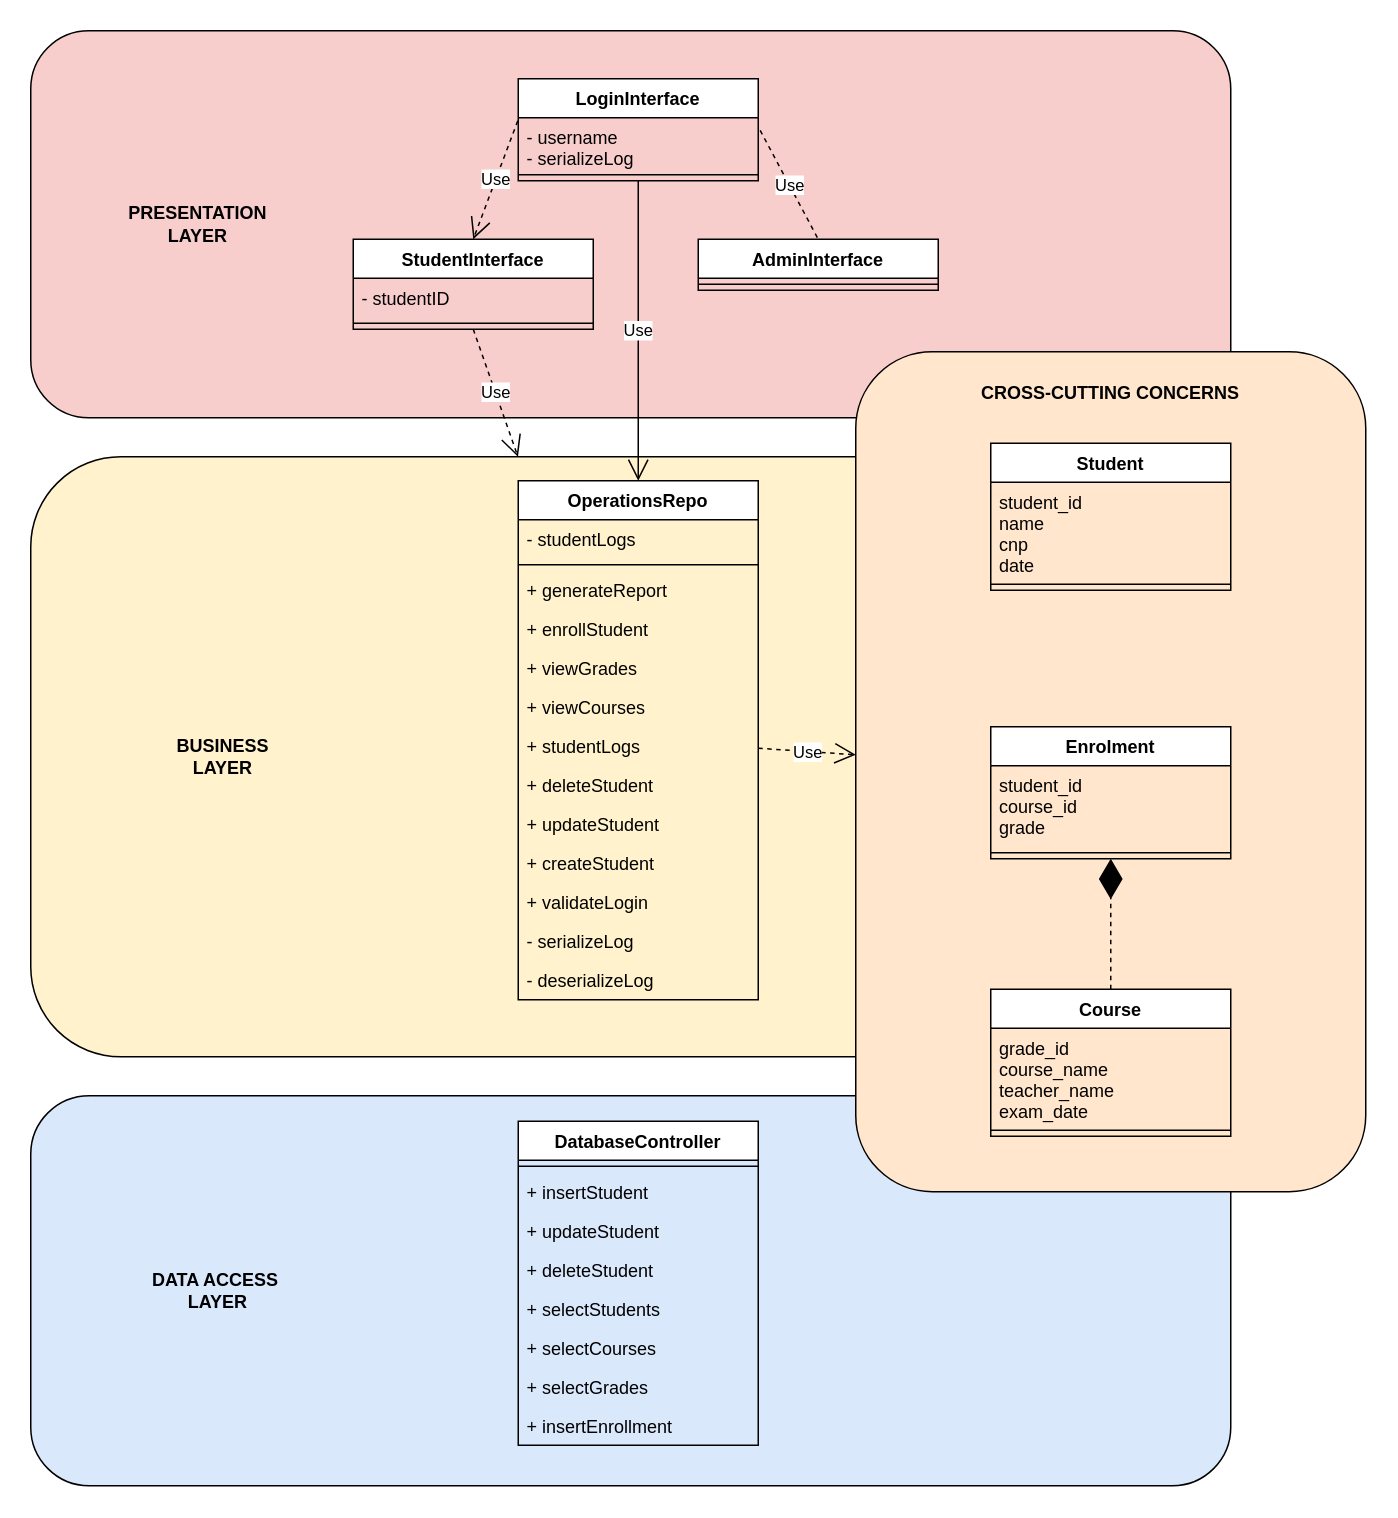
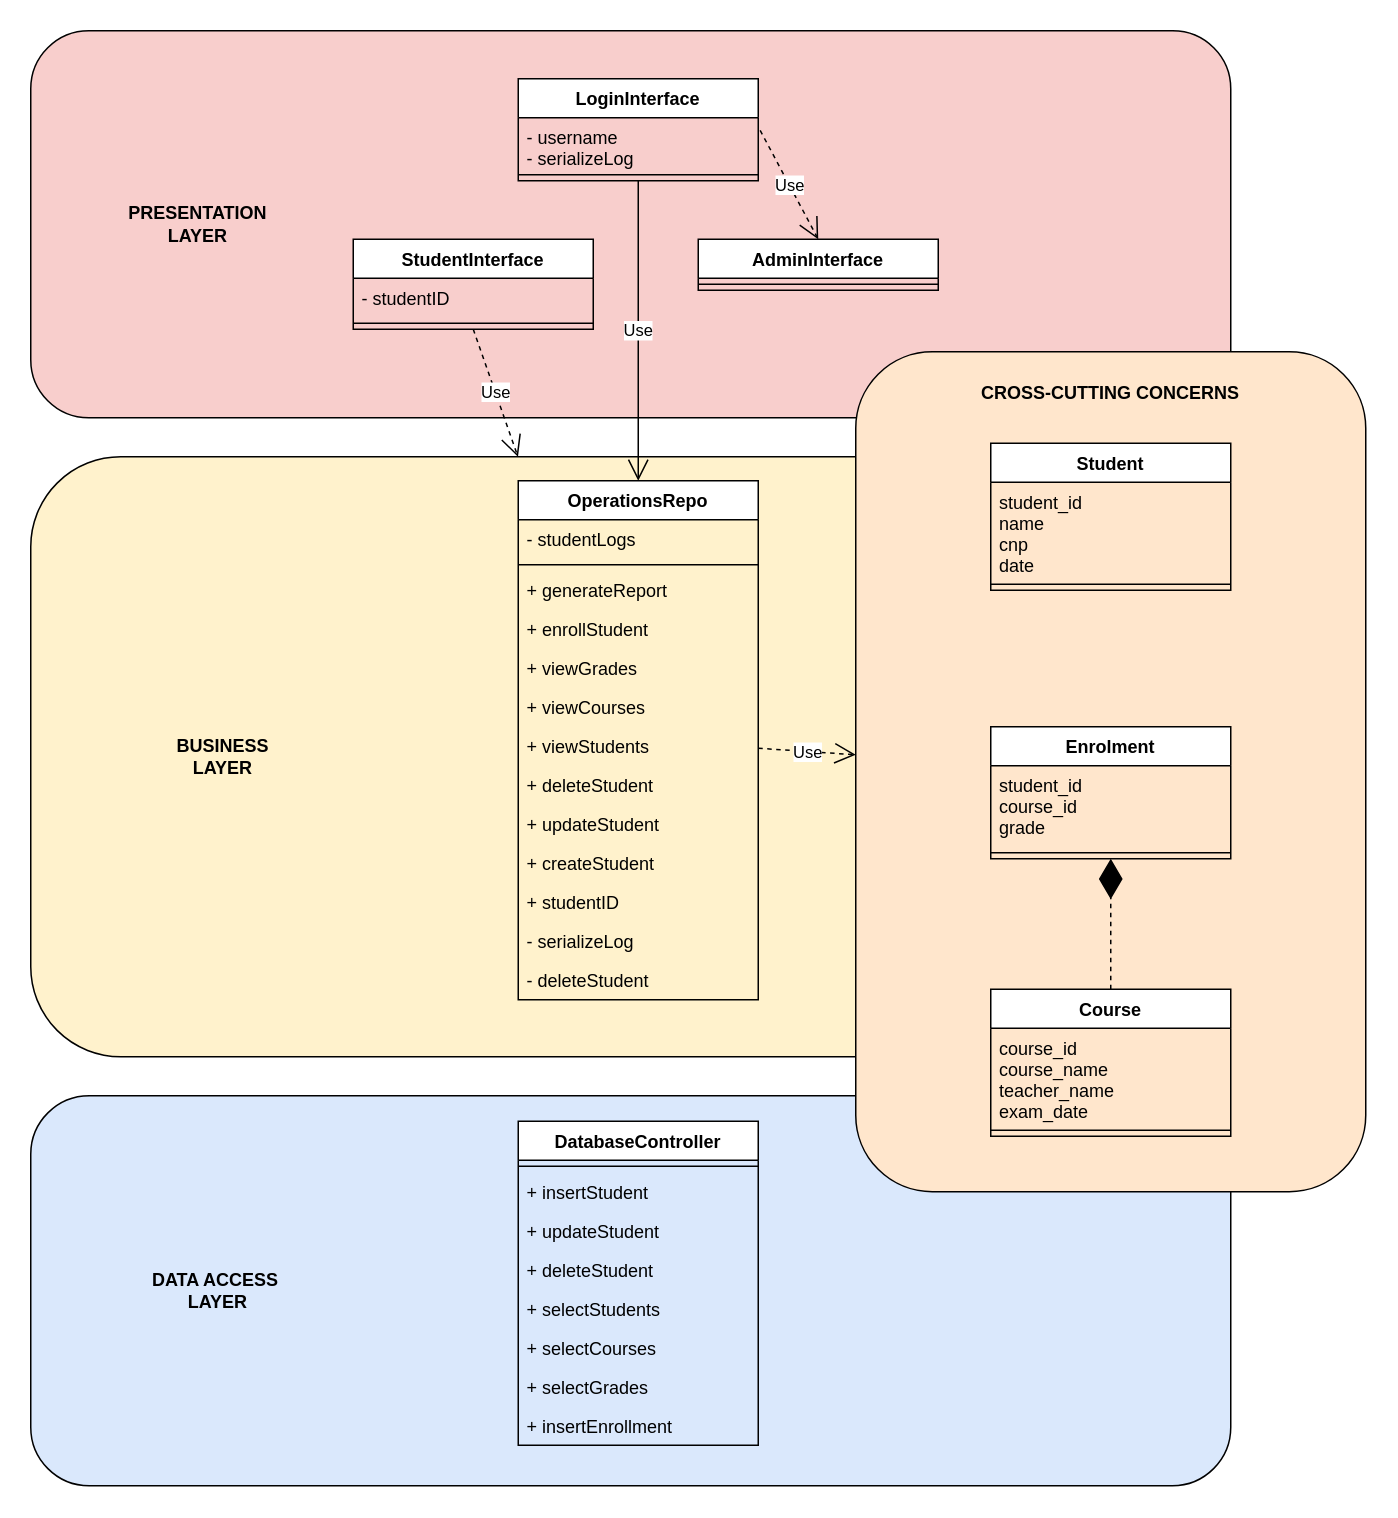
(496, 180) -> none
(815, 234) -> (815, 234)
(590, 747) -> (592, 747)
(593, 903) -> (580, 903)
(598, 981) -> (597, 981)
(1037, 1049) -> (1042, 1049)
